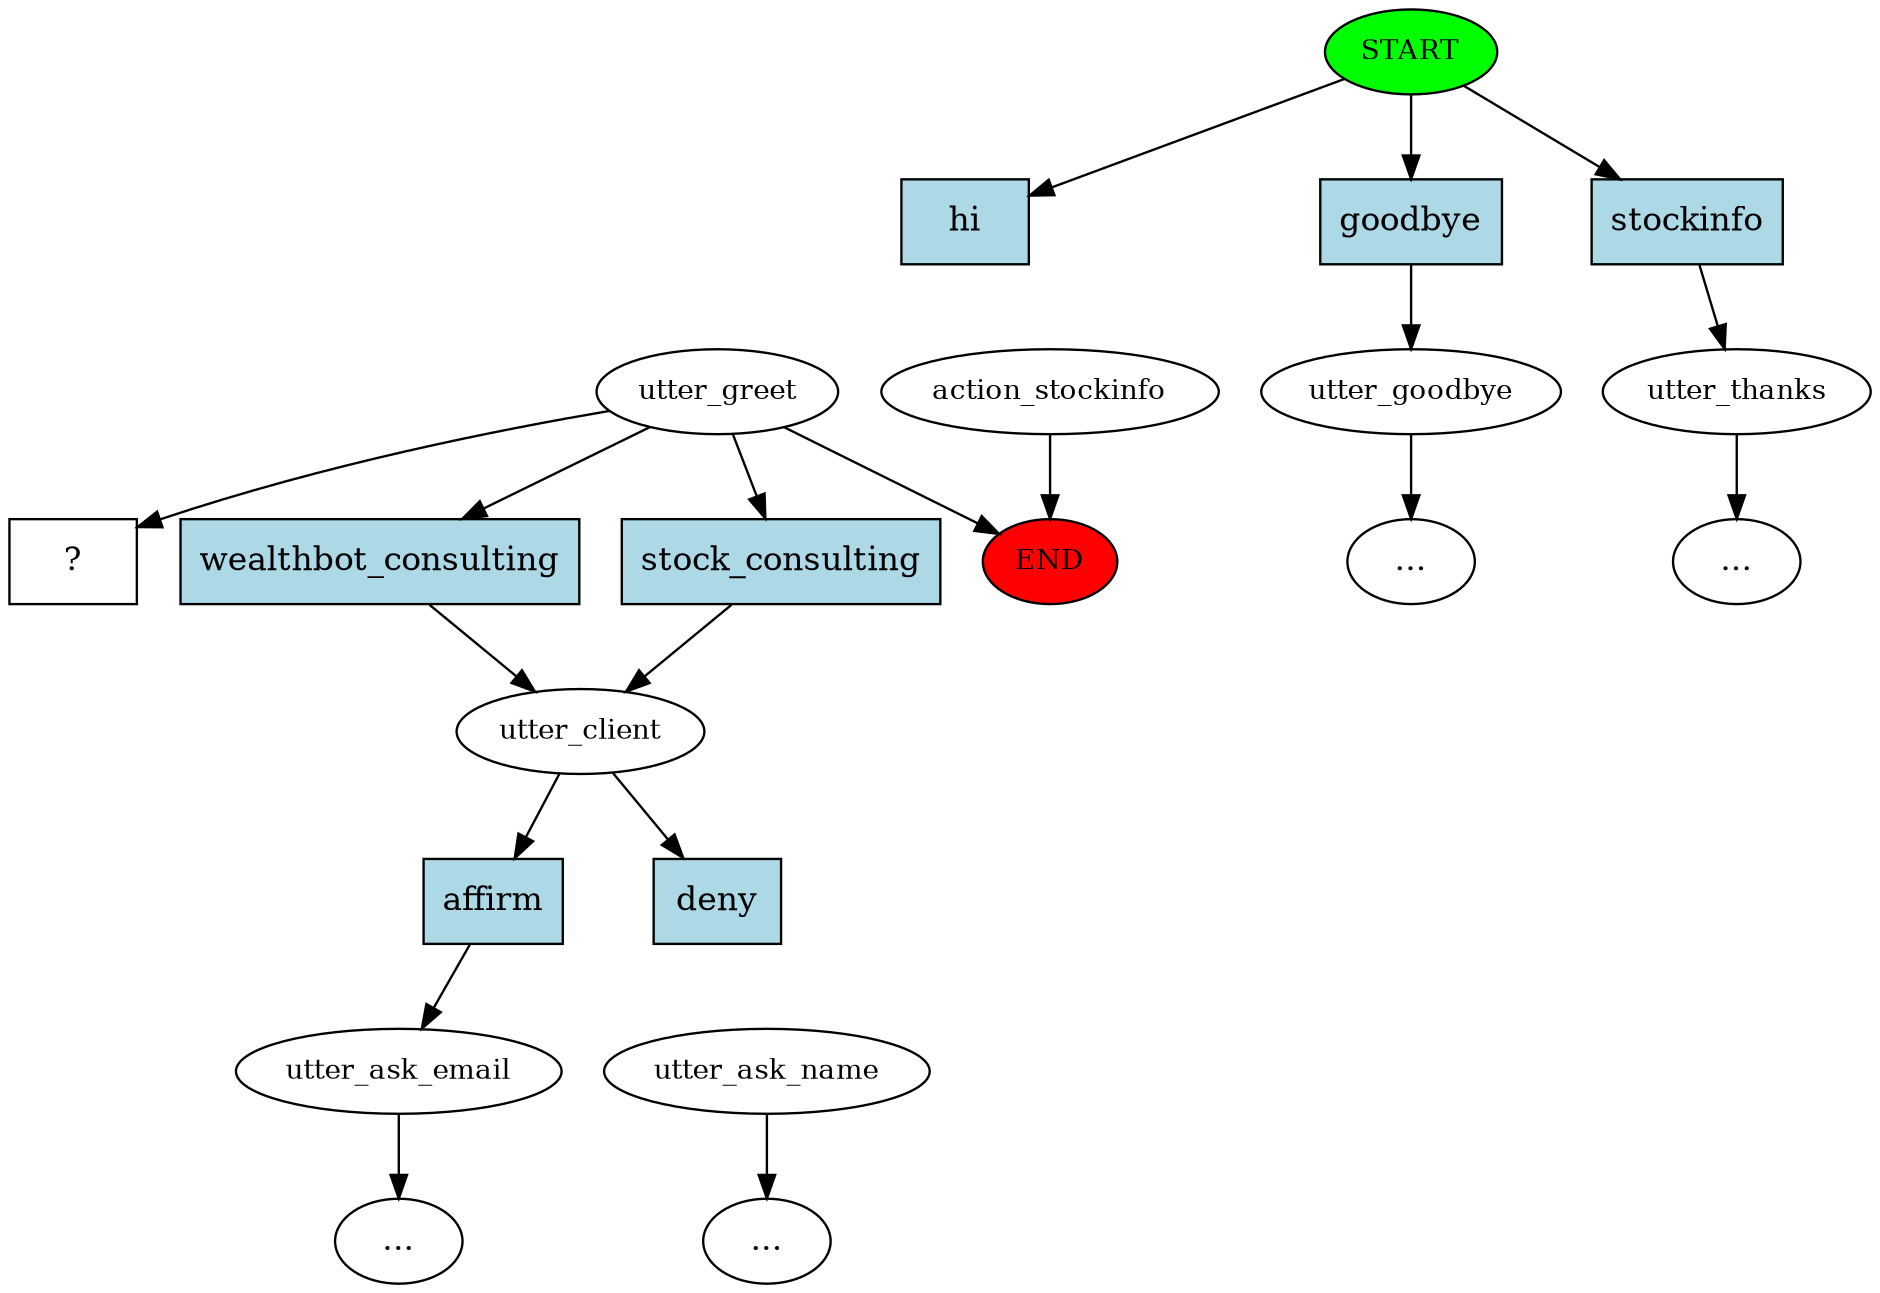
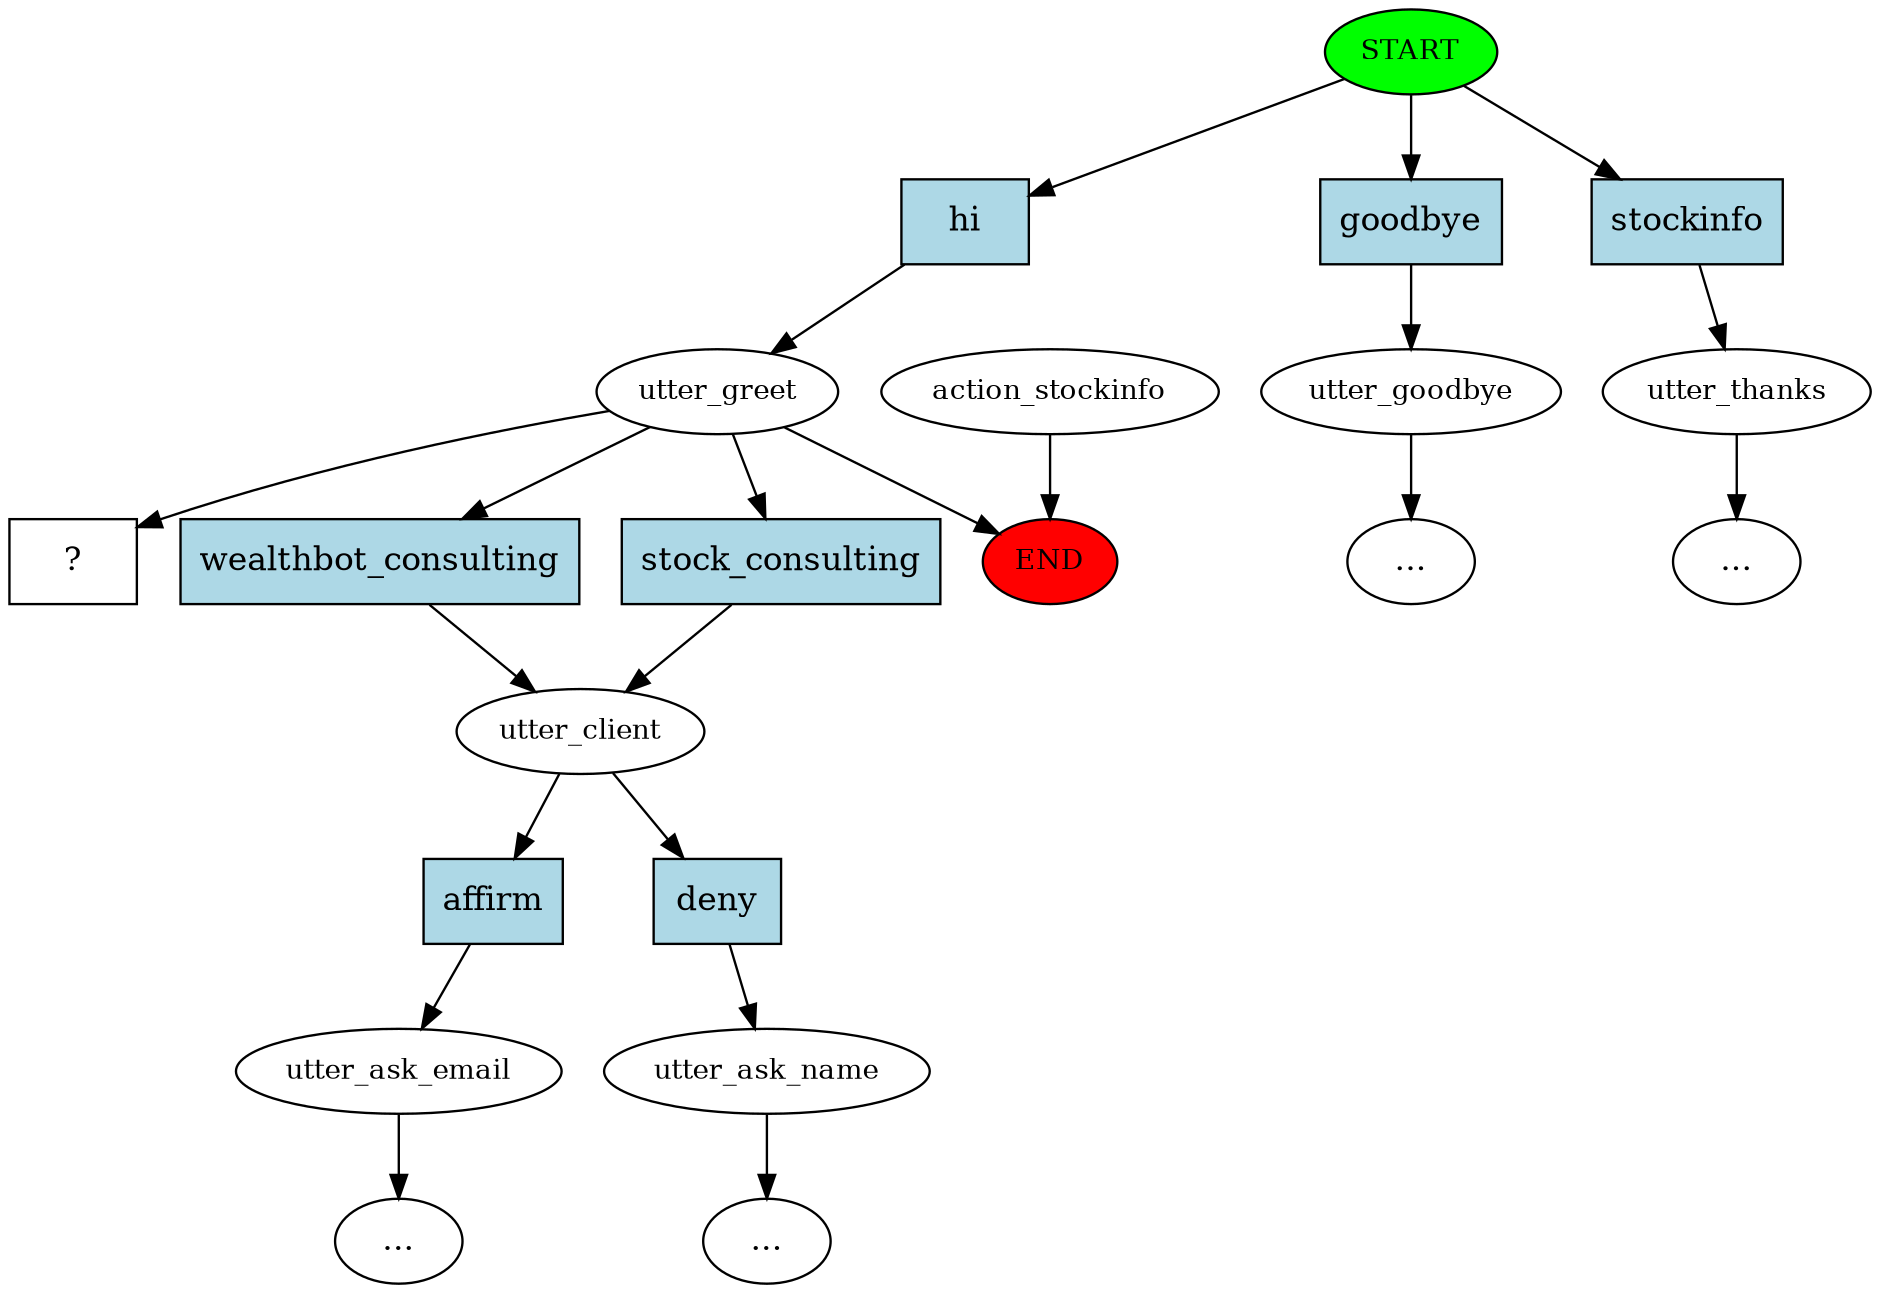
none -> (848, 302)
none -> (739, 975)
